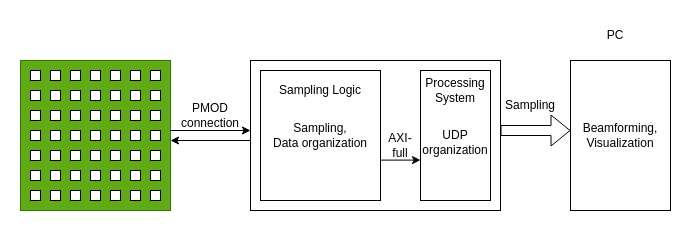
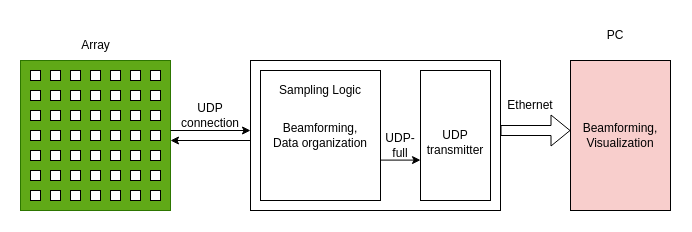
none -> (96, 46)
(456, 91) -> none
(531, 106) -> (531, 106)
(211, 116) -> (211, 116)
(321, 136) -> (321, 136)
(456, 136) -> (456, 136)
(621, 136) -> (621, 136)
(401, 146) -> (401, 146)
